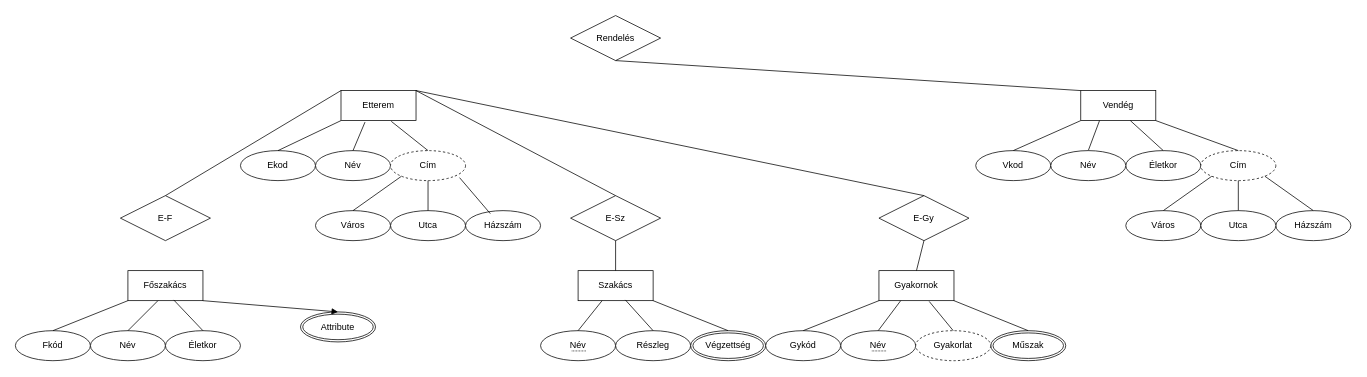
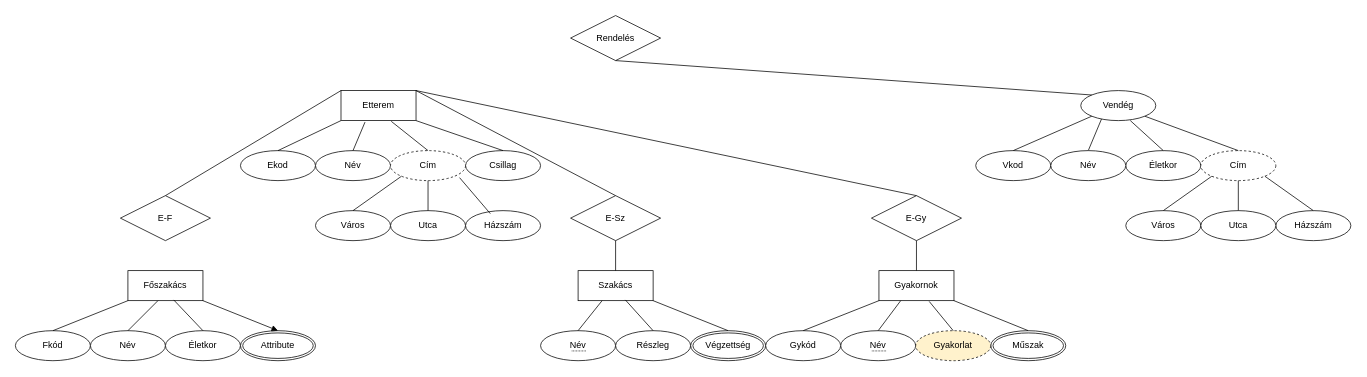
(1118, 105) -> (1118, 105)
none -> (459, 135)
none -> (503, 165)
(924, 218) -> (916, 218)
(338, 327) -> (278, 345)
(953, 345) -> (953, 345)
